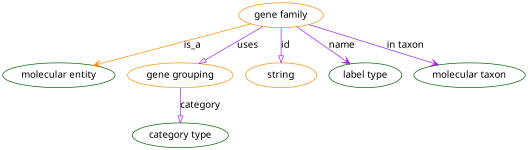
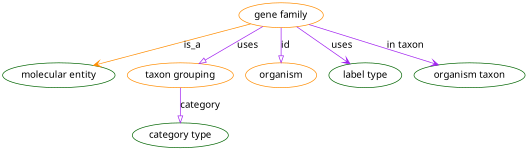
(342, 45) -> (342, 45)
(180, 75) -> (180, 75)
(281, 75) -> (281, 75)
(470, 75) -> (470, 75)
